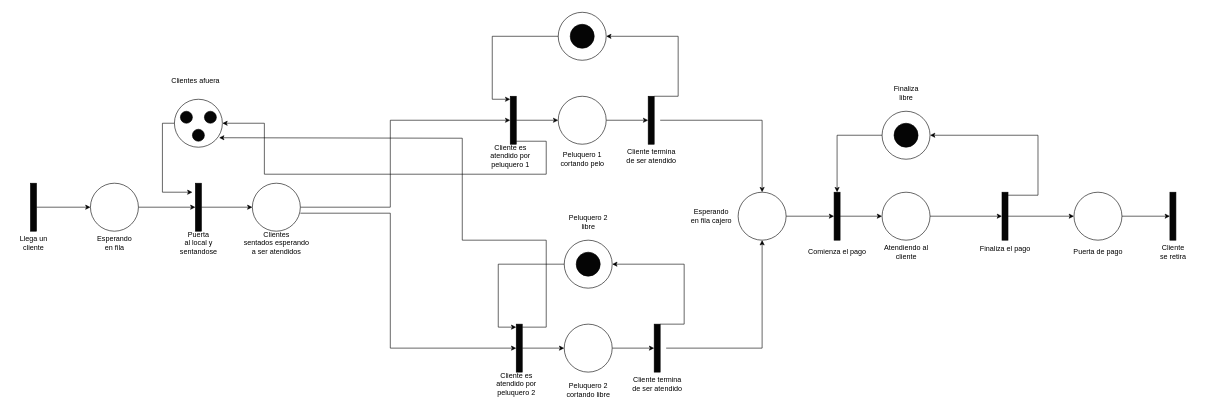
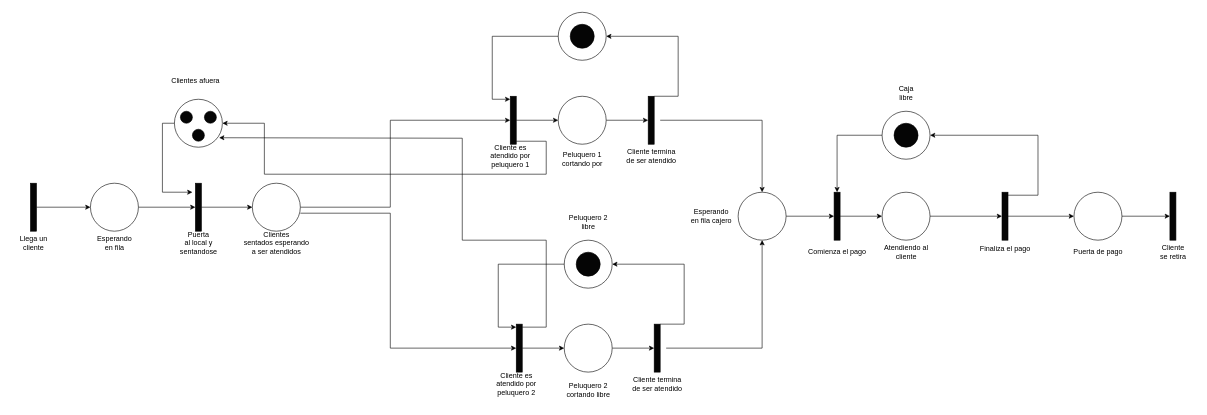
(907, 93) -> (907, 93)
(583, 159) -> (583, 159)
